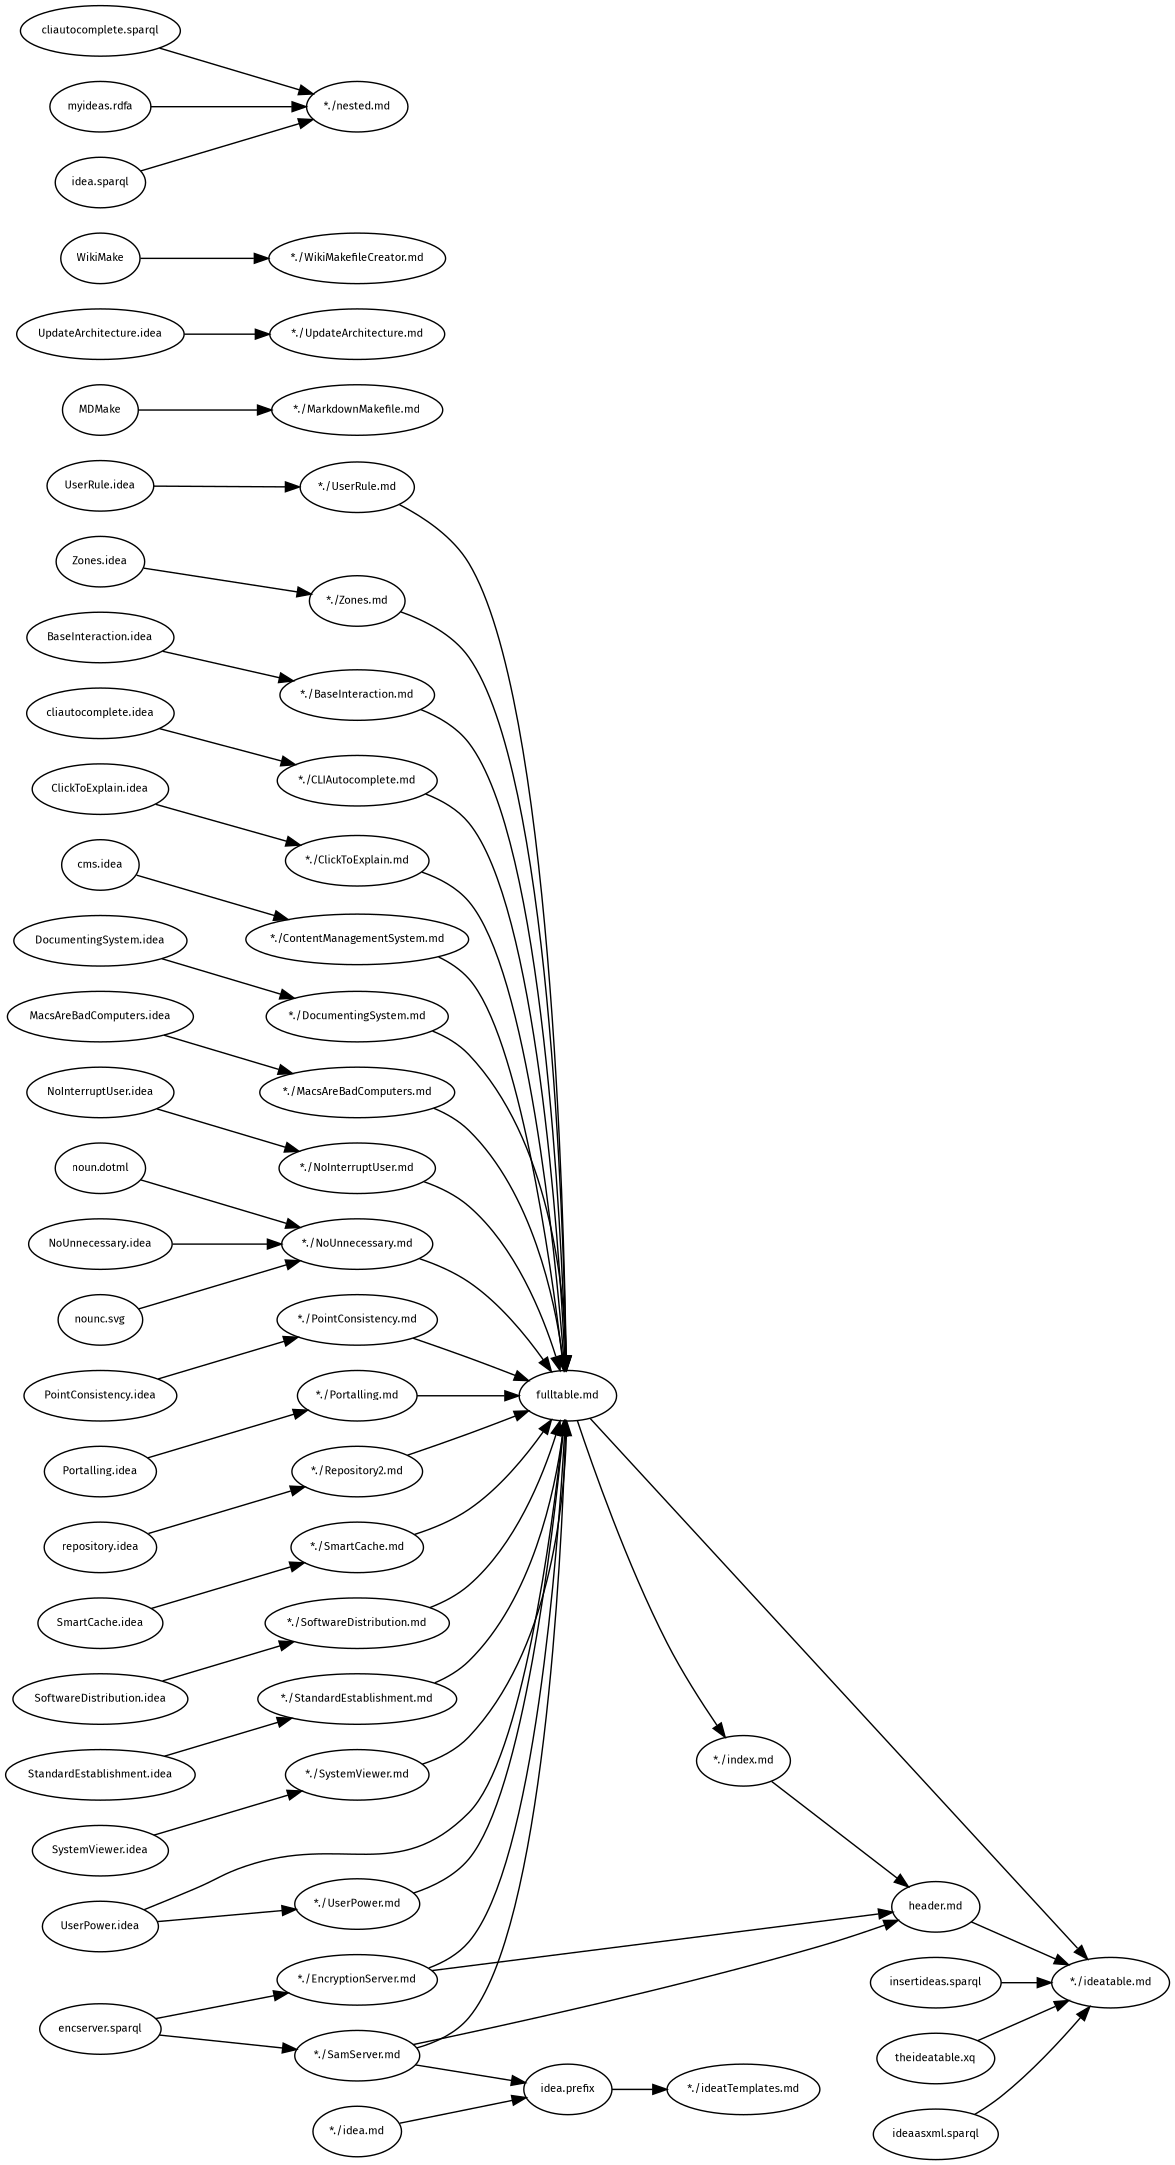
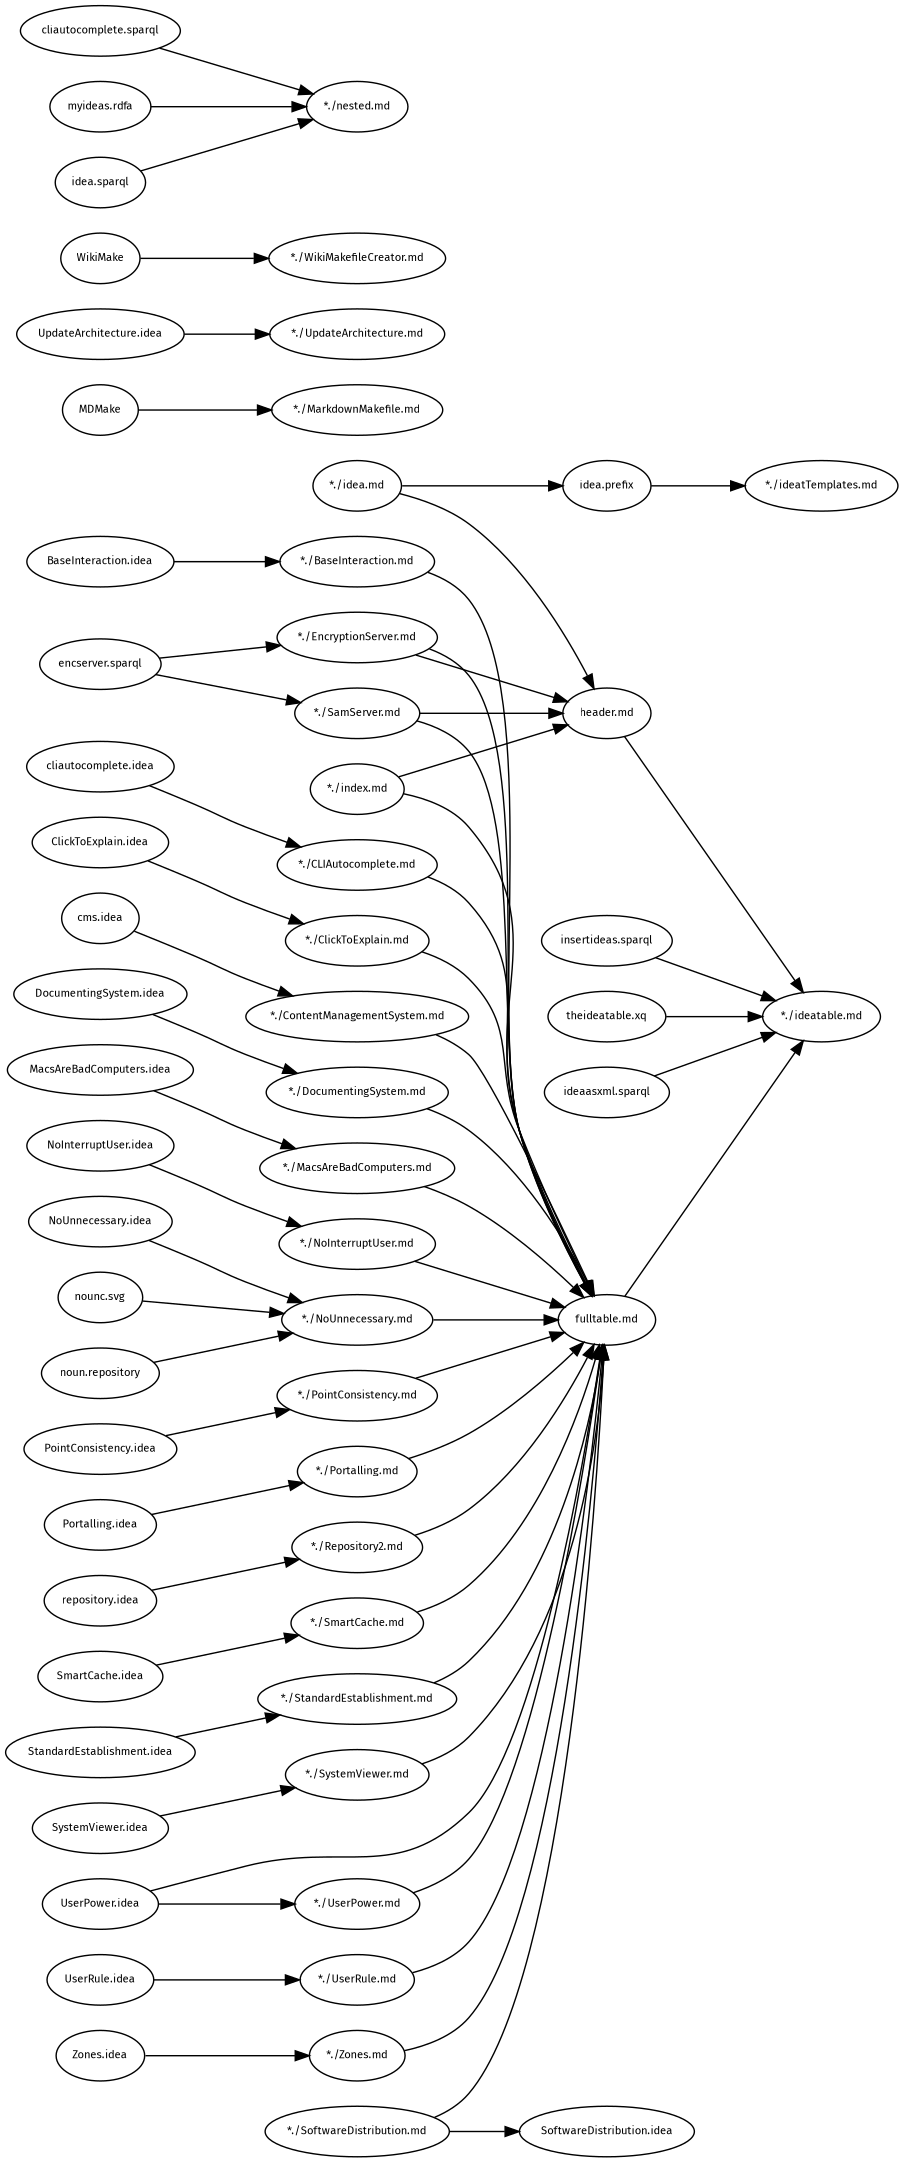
none -> (512, 564)
(100, 1168) -> (100, 1373)
(637, 1578) -> (508, 1020)
(221, 1663) -> (477, 2132)
(464, 2073) -> none
